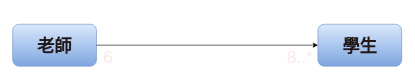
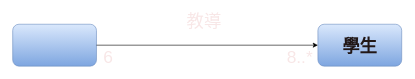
none -> (204, 21)
(54, 47) -> none
